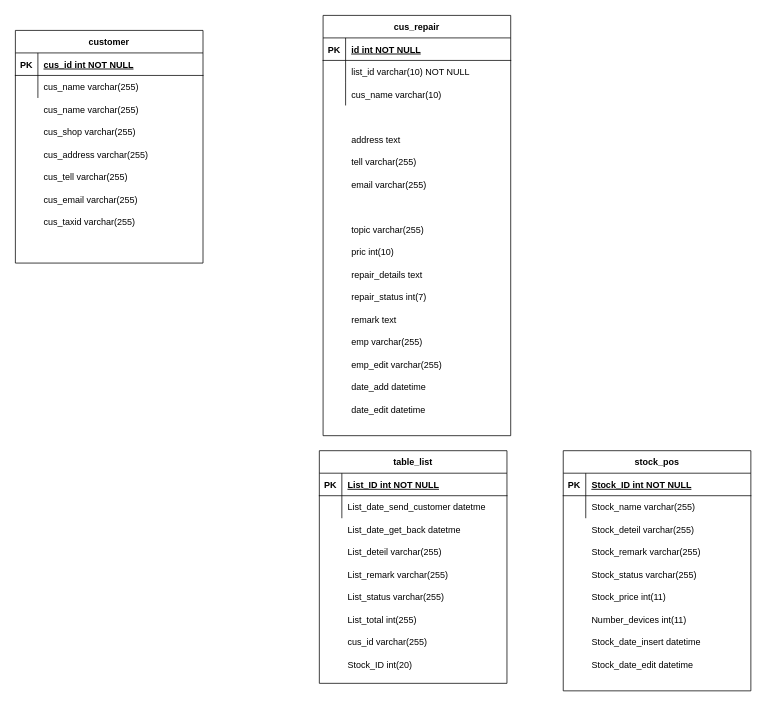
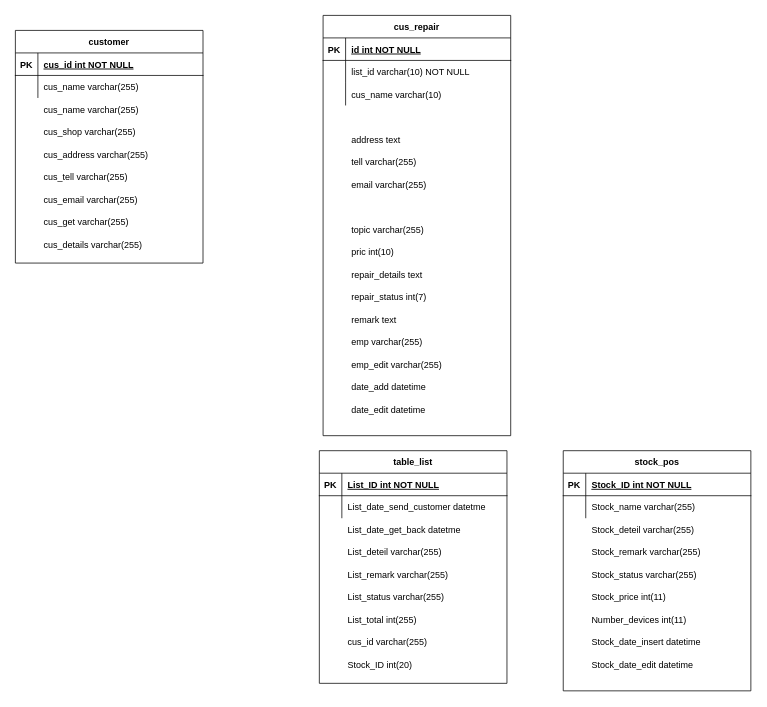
(97, 222) -> (93, 222)
none -> (120, 244)
